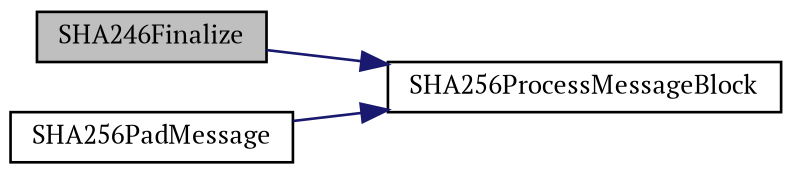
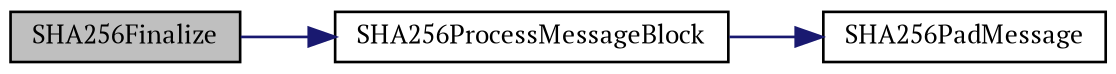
(152, 37) -> (125, 37)
(327, 117) -> (762, 37)
